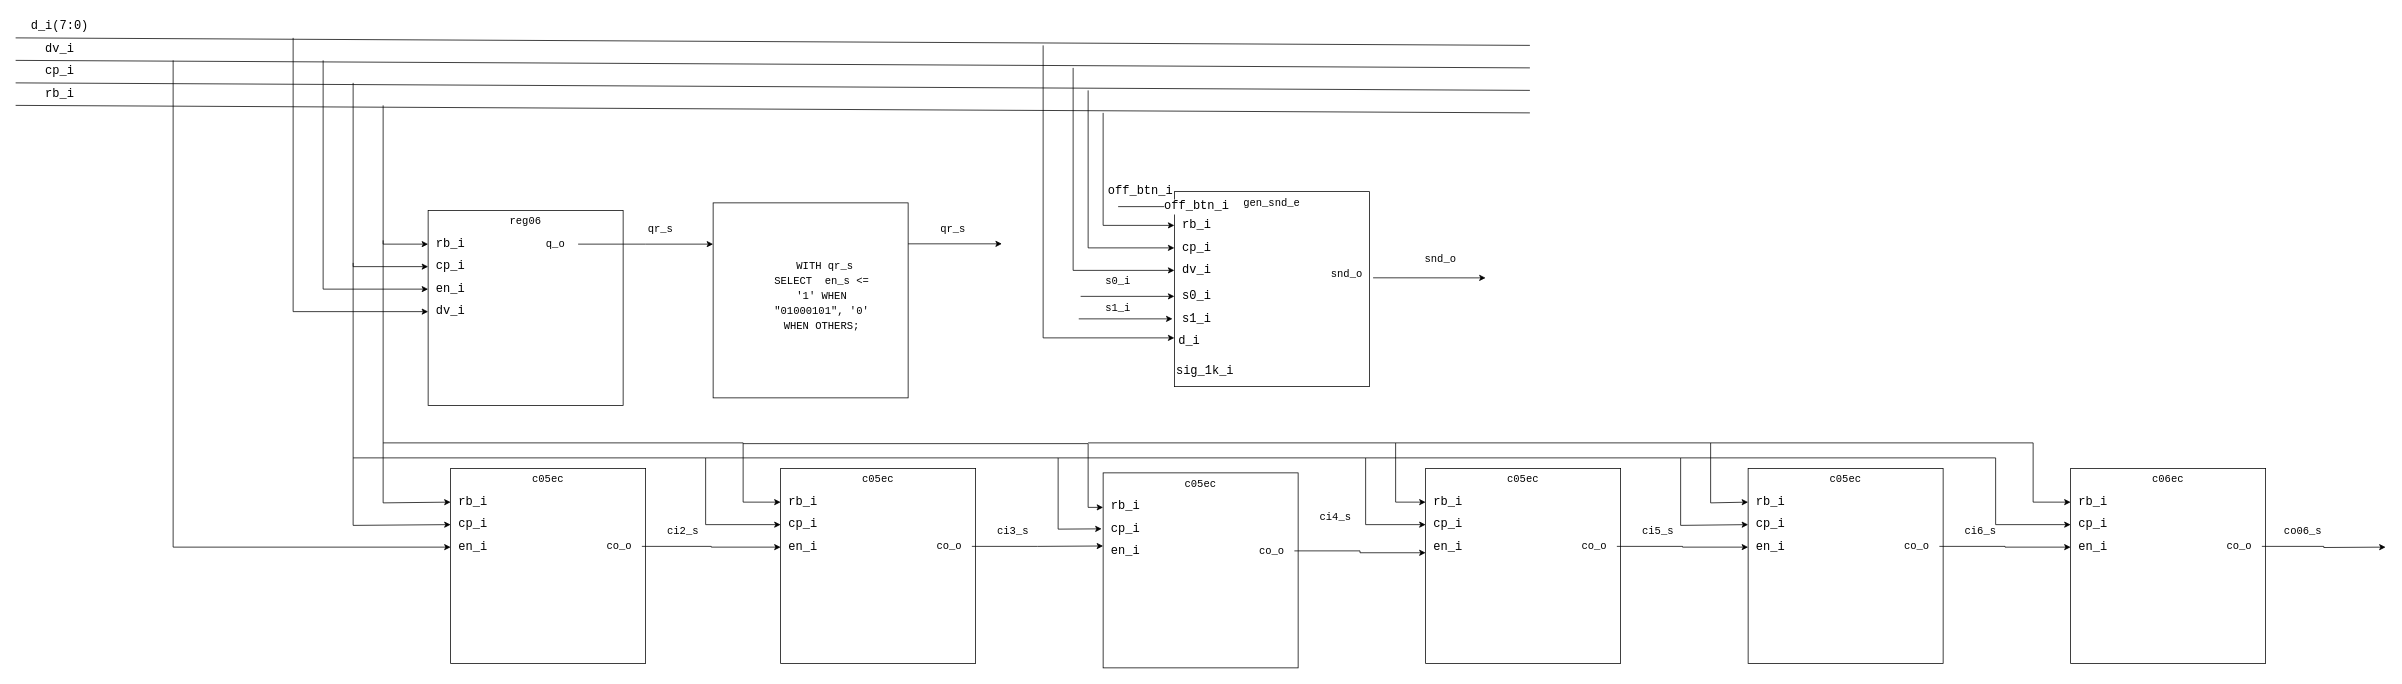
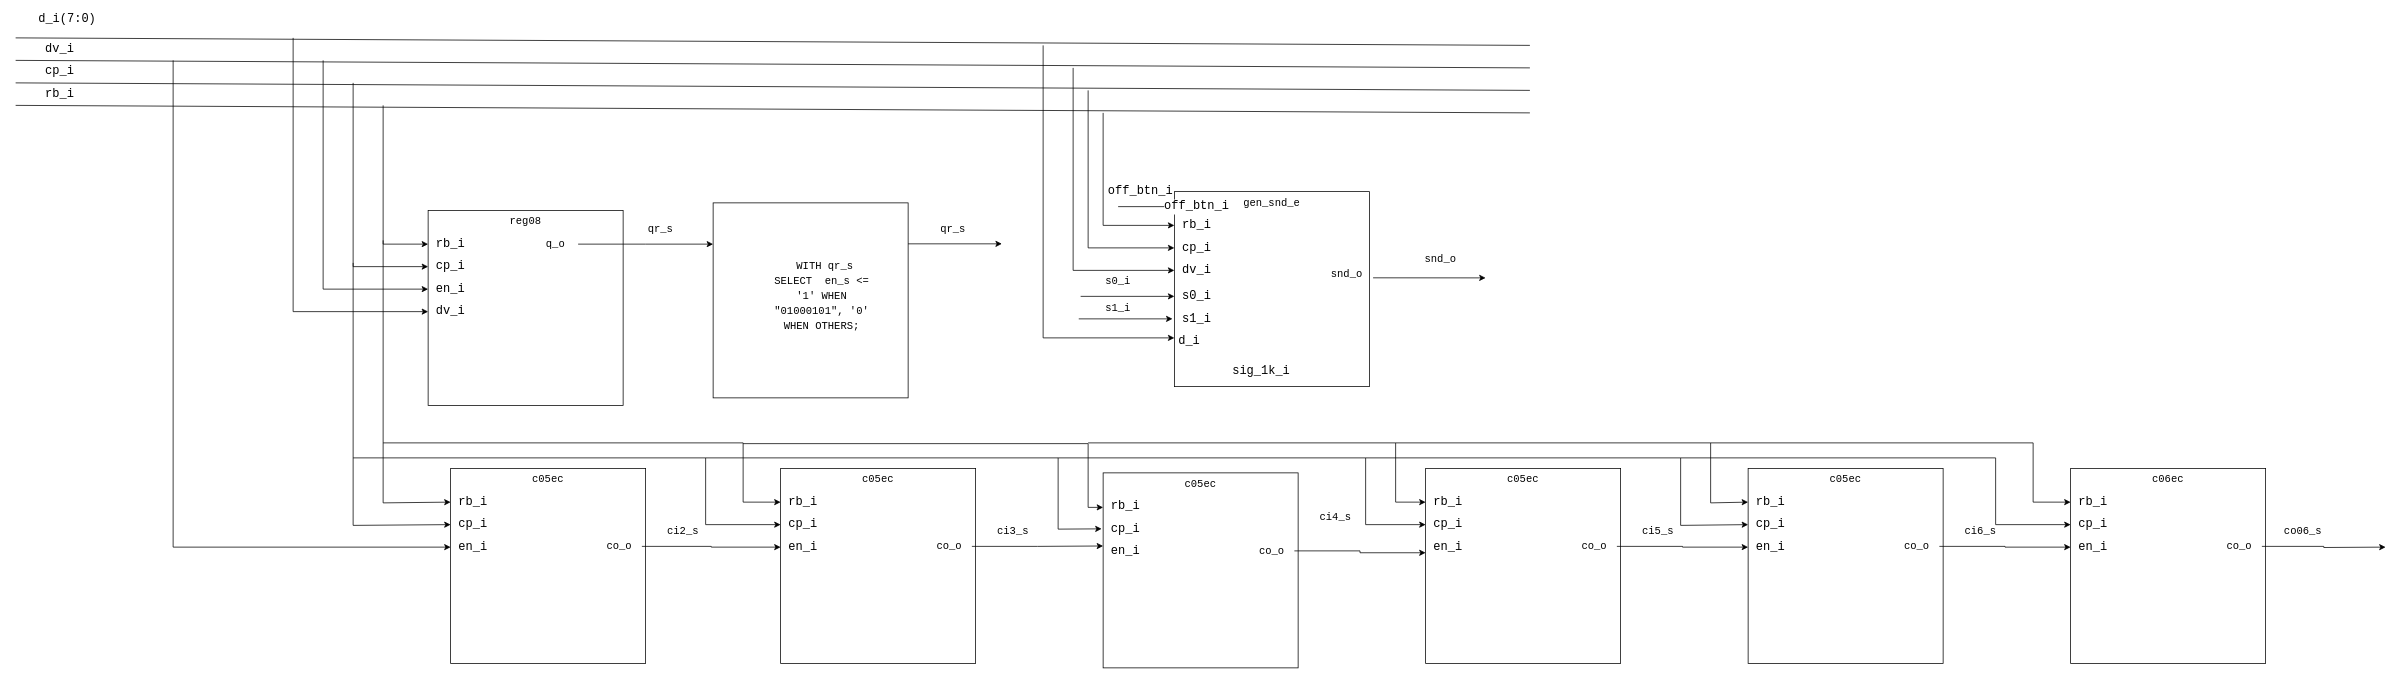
(60, 27) -> (67, 19)
(525, 222) -> (525, 222)
(1205, 372) -> (1261, 372)
